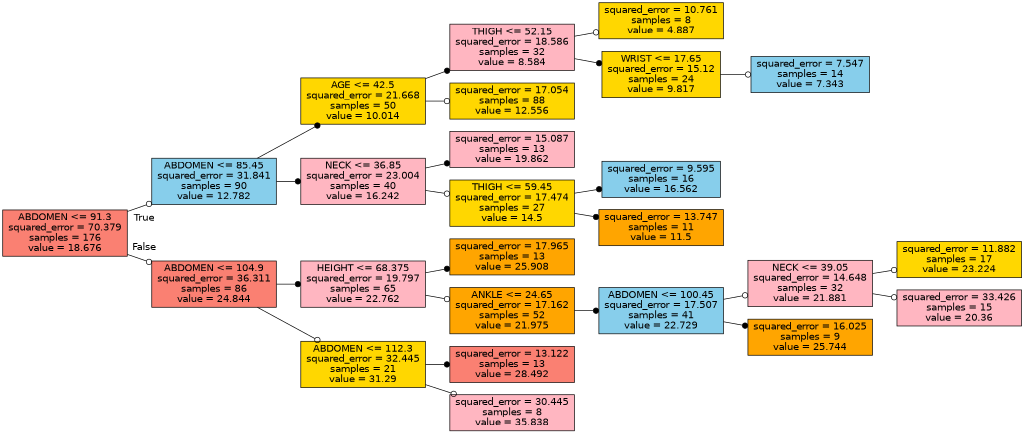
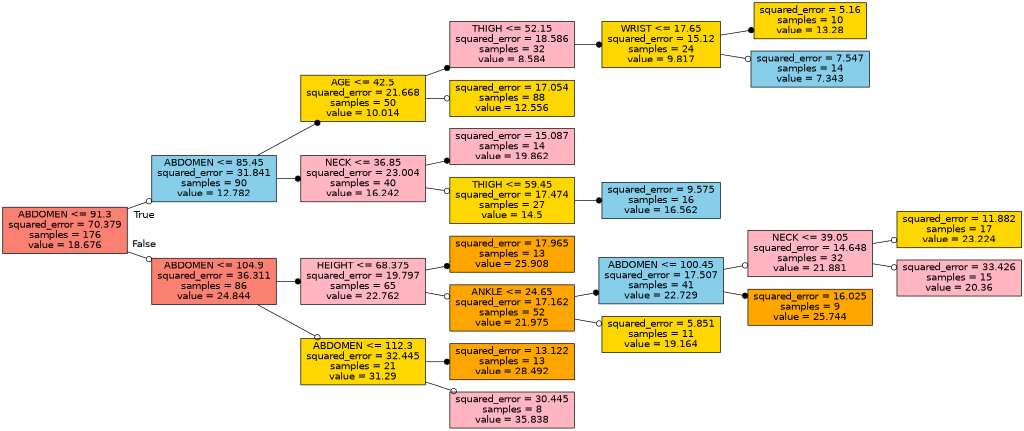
(661, 21) -> none
none -> (810, 21)
(512, 149) -> (512, 147)
(661, 179) -> (661, 200)
(661, 228) -> none
none -> (661, 334)
(512, 364) -> (512, 362)
